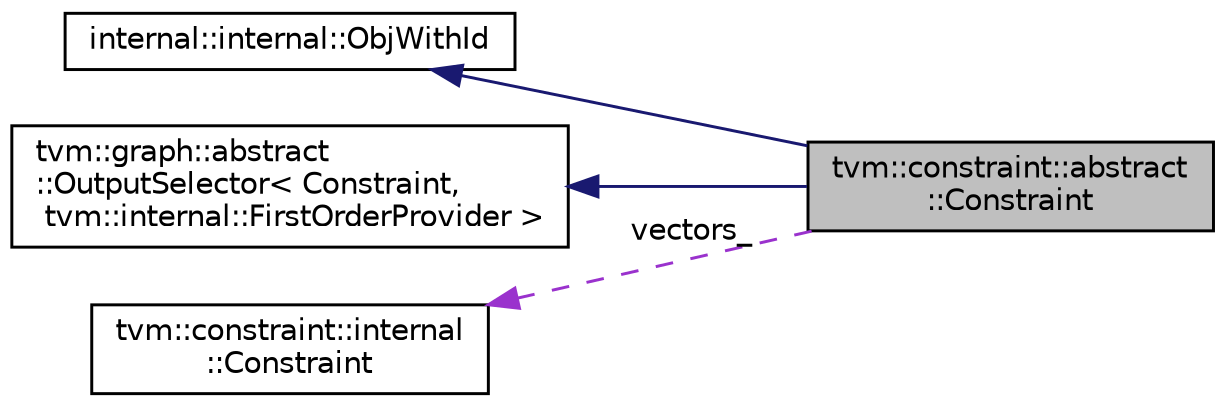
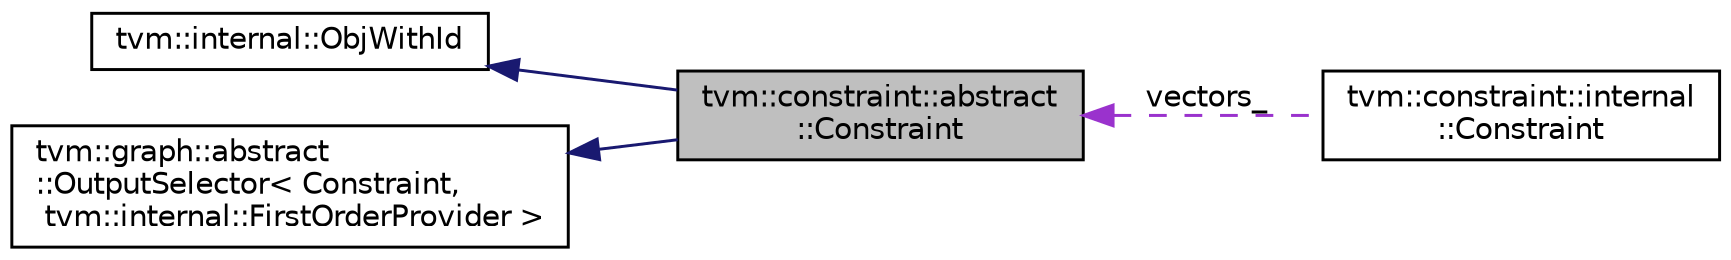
(290, 41) -> (290, 41)
(665, 265) -> (1218, 115)
